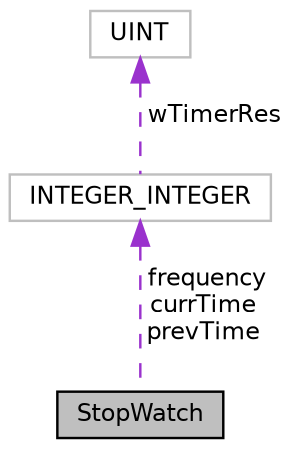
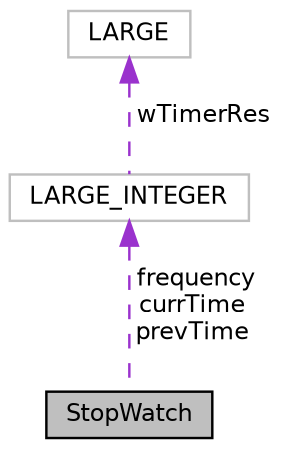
(140, 34) -> (129, 34)
(140, 198) -> (129, 198)
